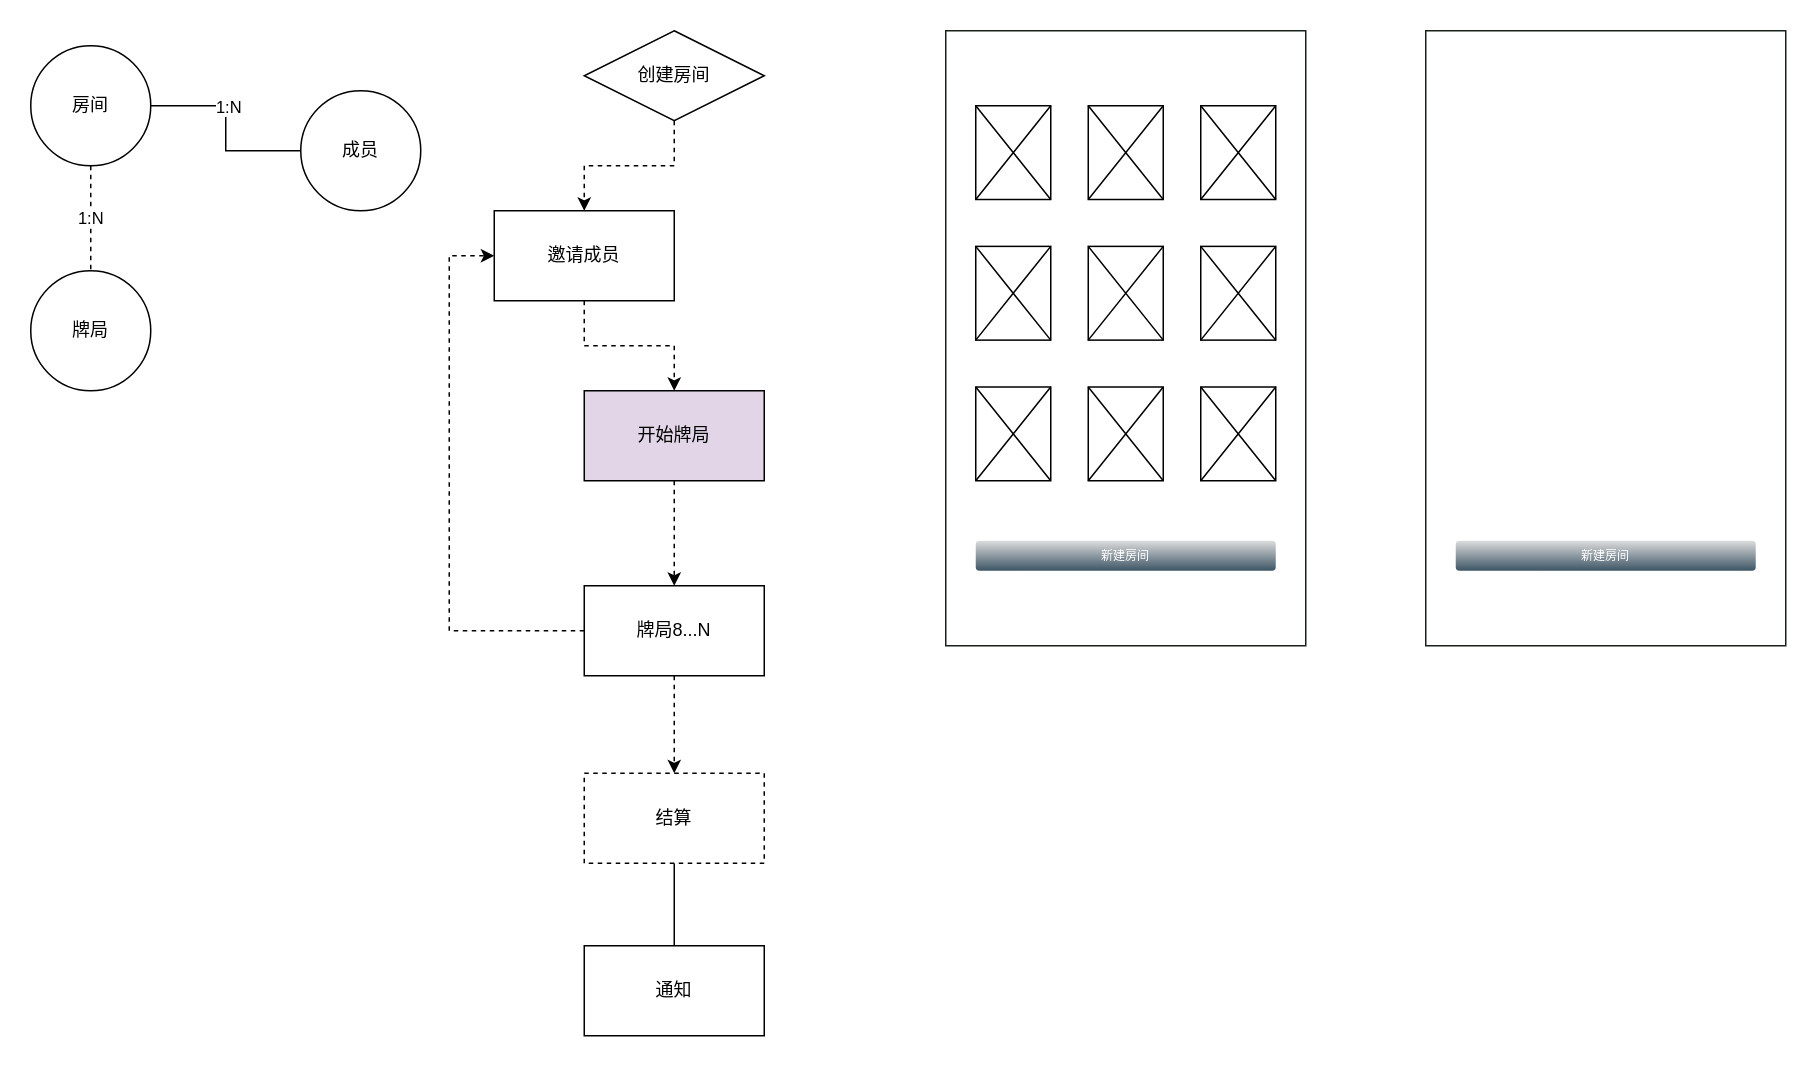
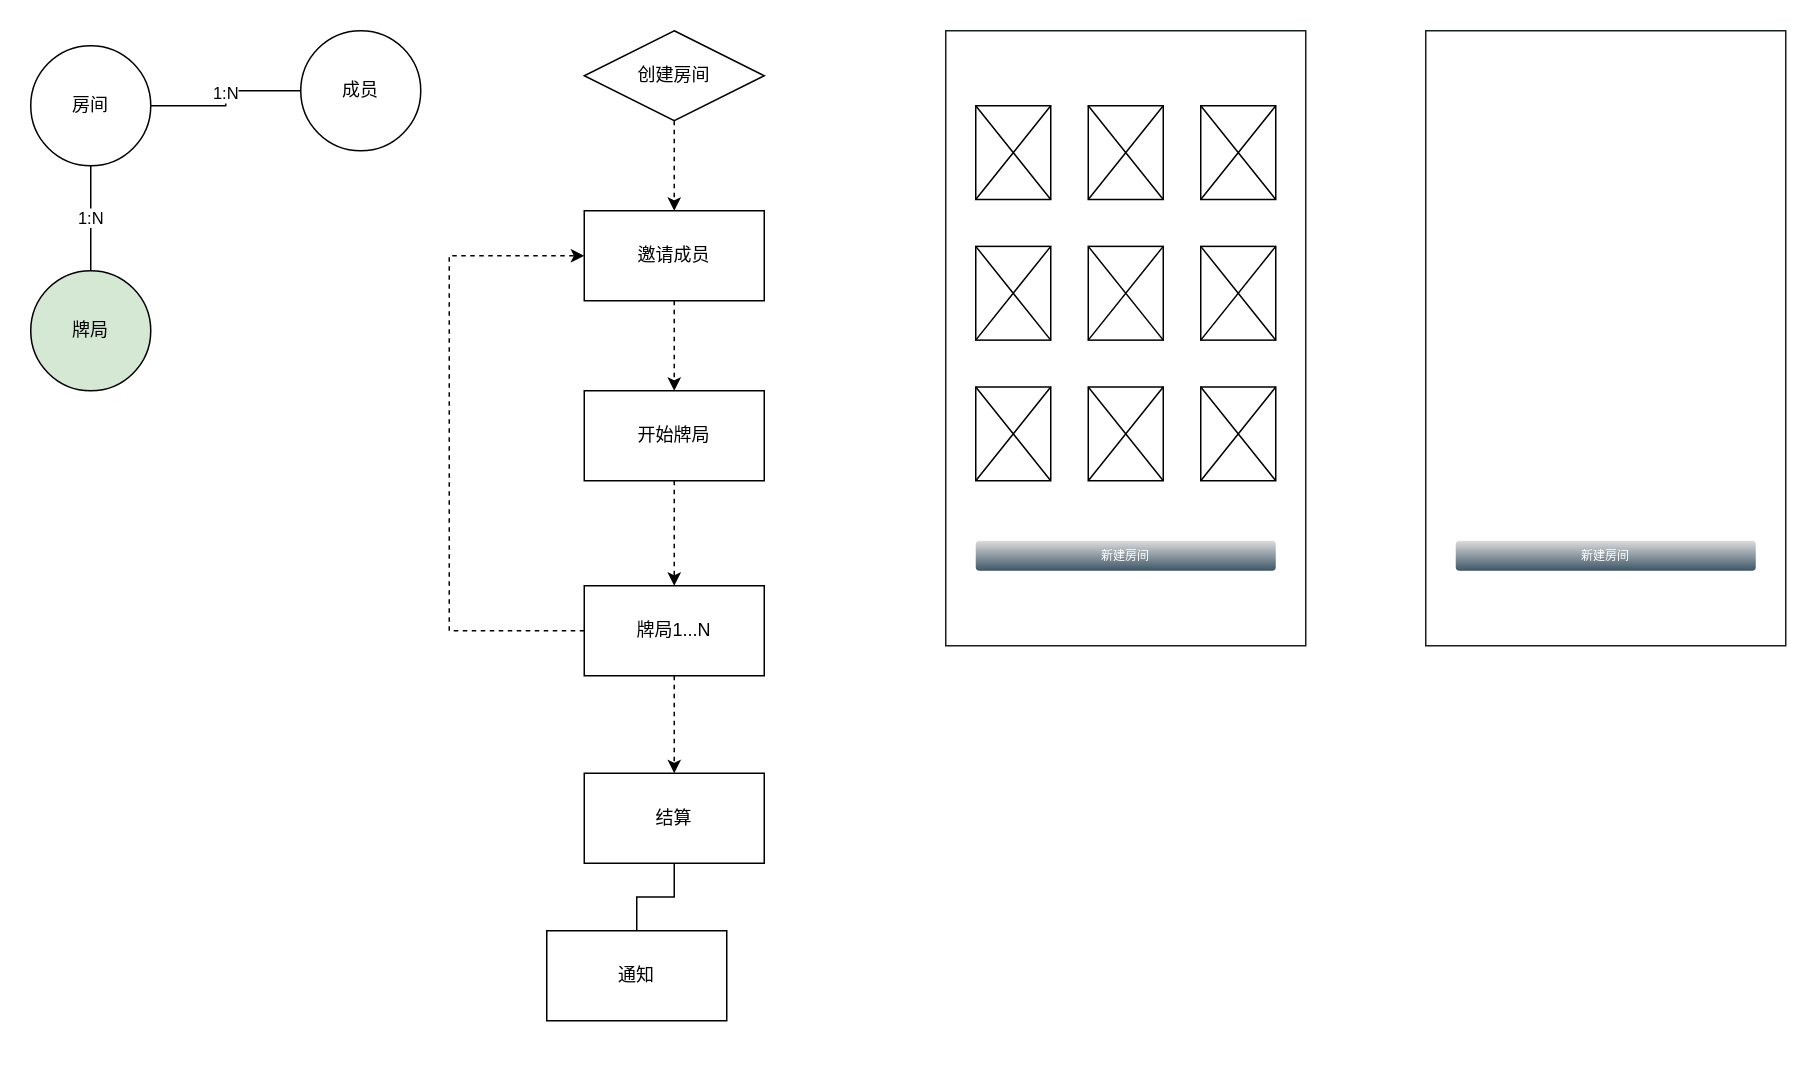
(361, 151) -> (361, 91)
(91, 248) -> (91, 248)
(584, 256) -> (674, 256)
(91, 331) -> (91, 331)
(674, 436) -> (674, 436)
(674, 631) -> (674, 631)
(674, 818) -> (674, 818)
(674, 991) -> (637, 976)
